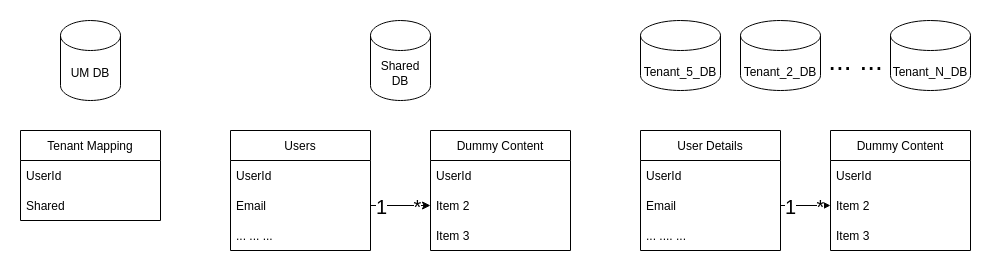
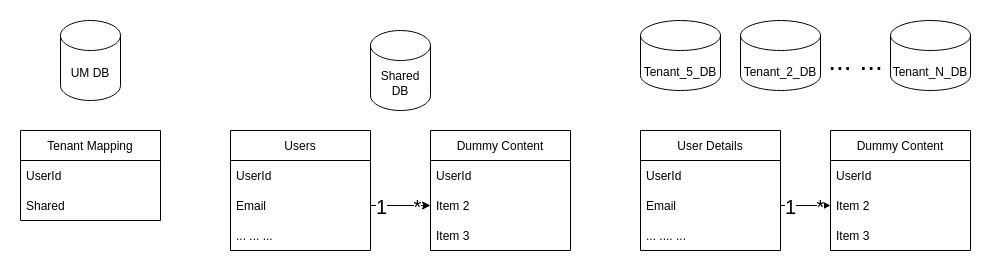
(401, 61) -> (401, 71)
